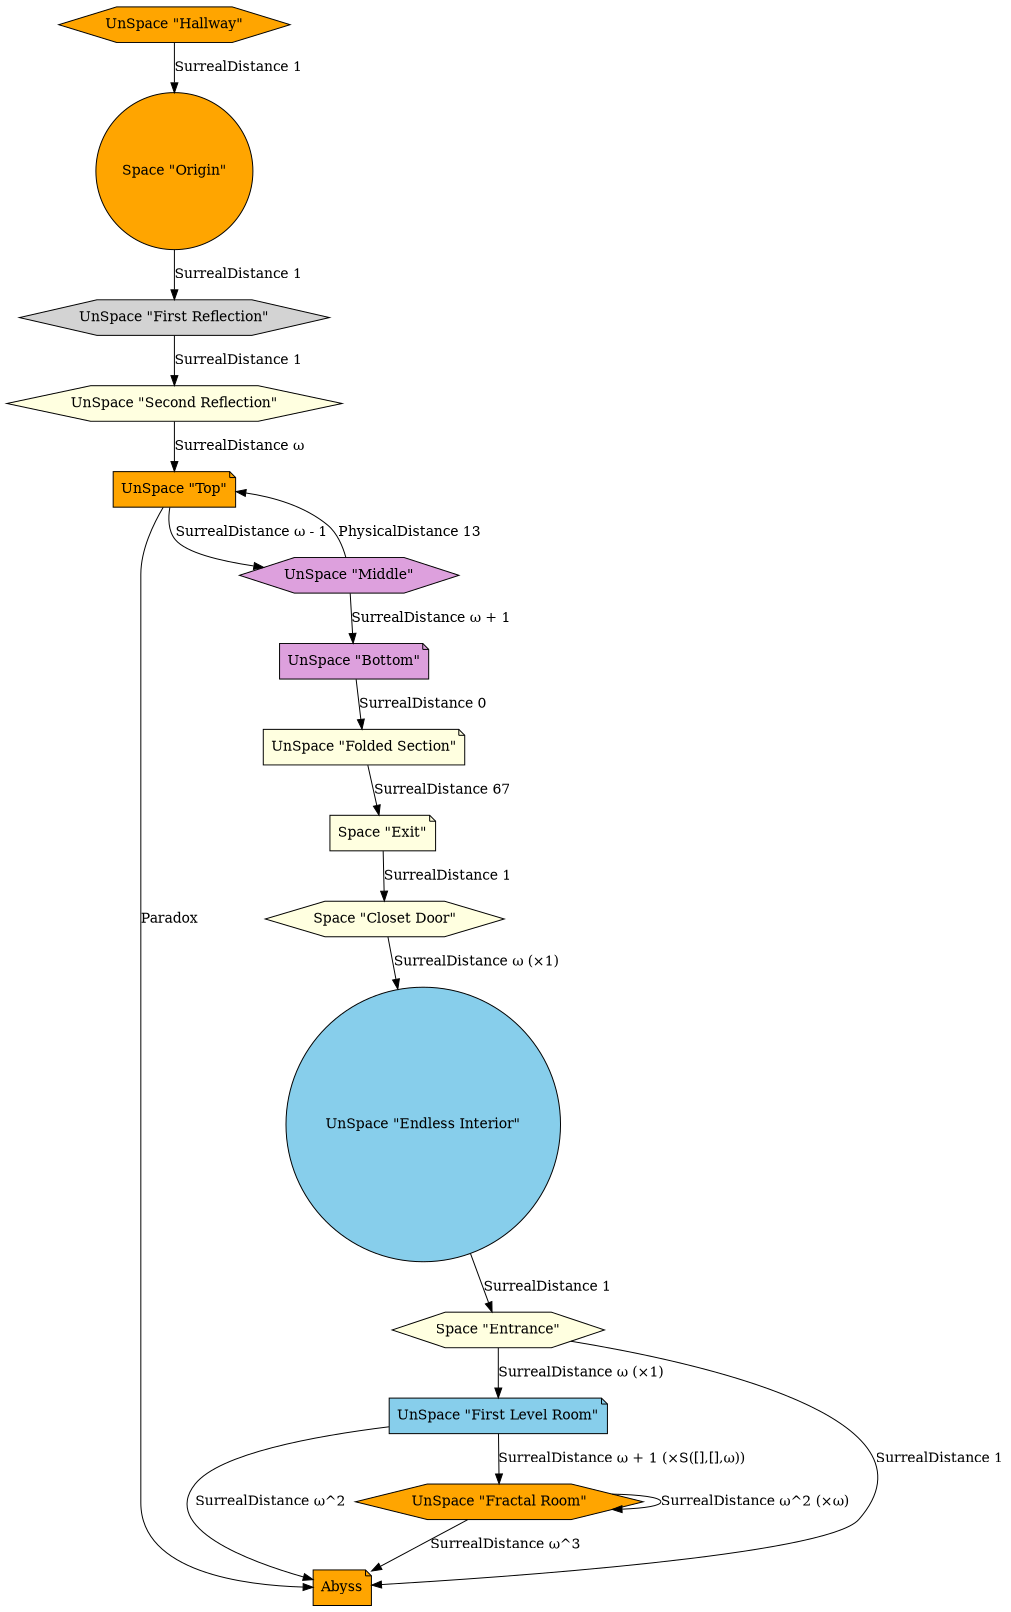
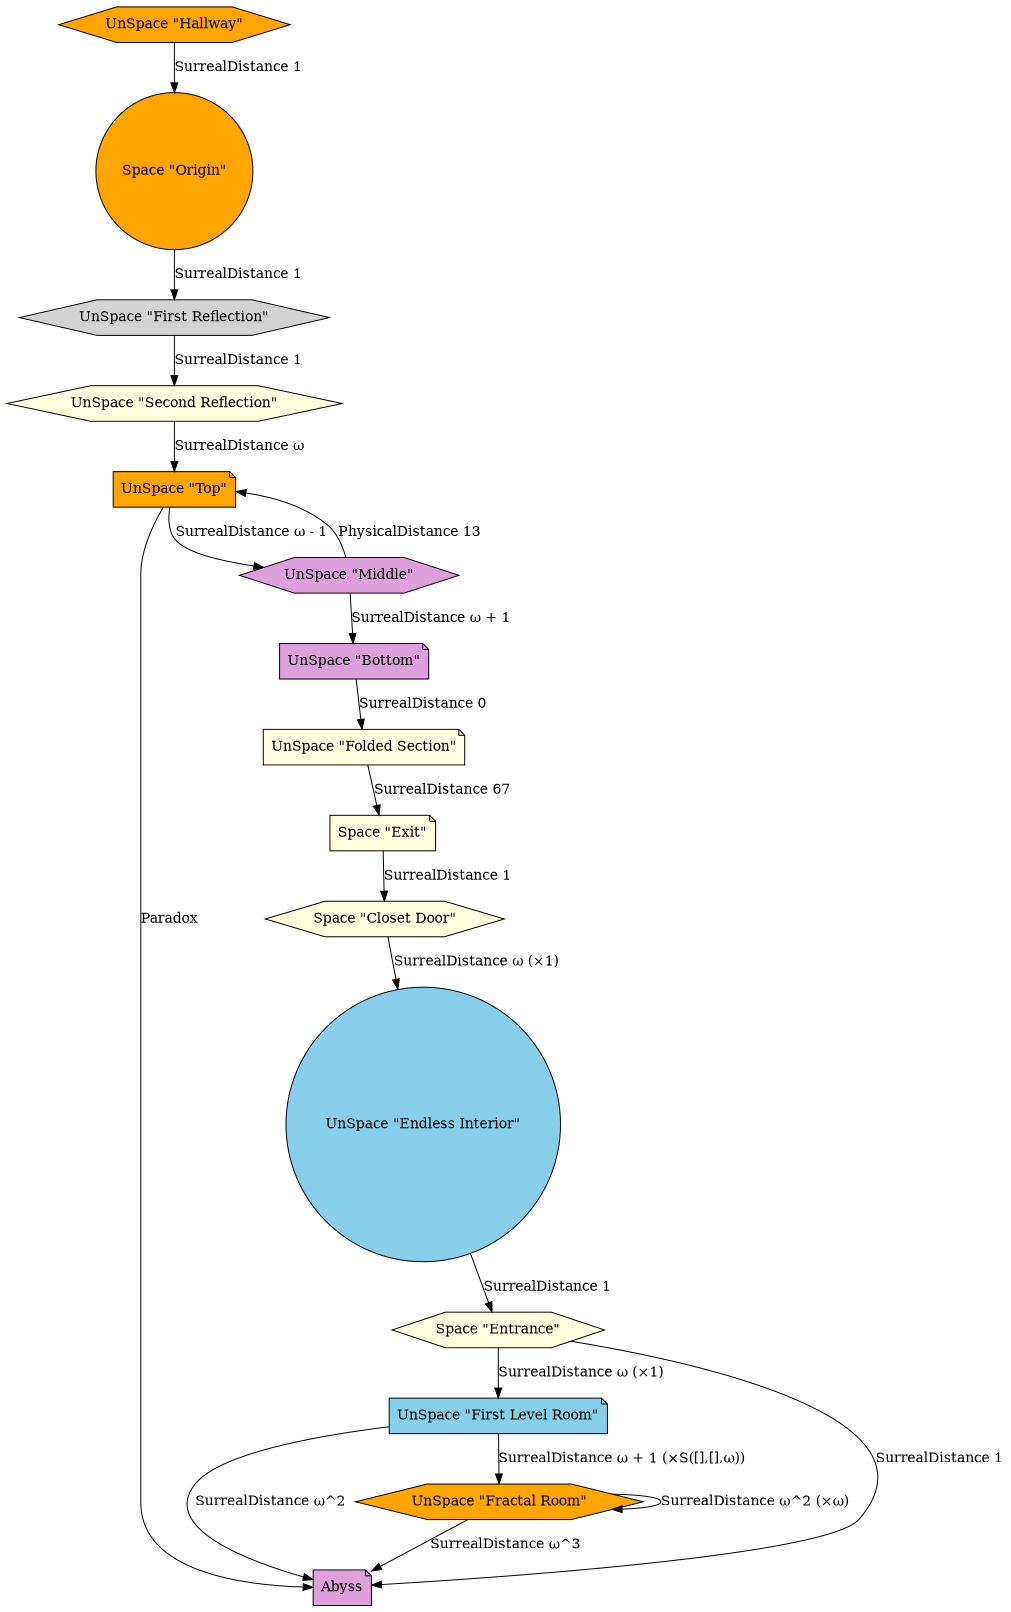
(342, 1588) -> (342, 1588)
